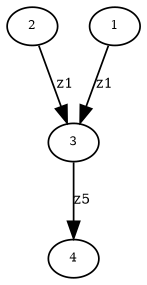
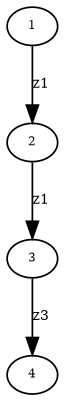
(97, 76) -> (32, 76)
(82, 201) -> (41, 317)
